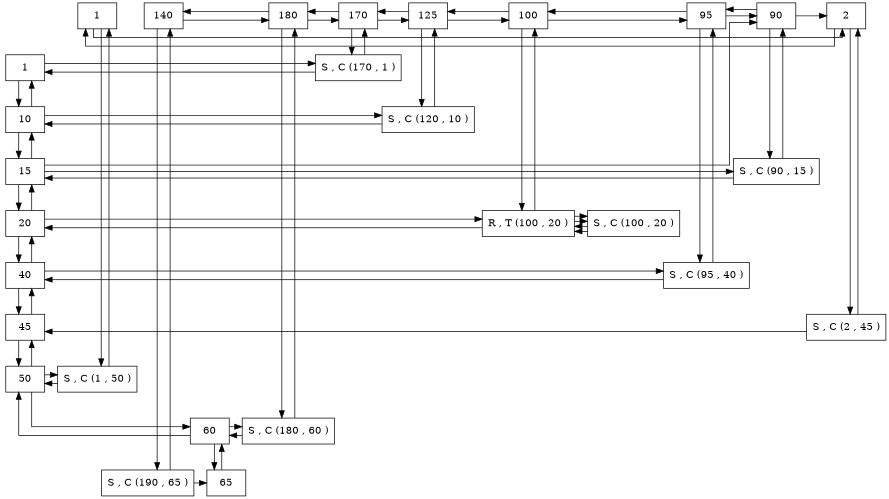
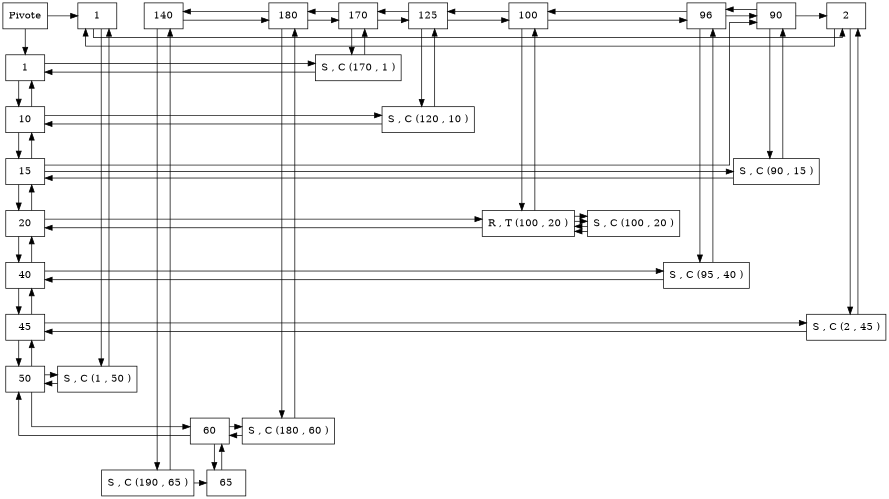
none -> (25, 16)
(706, 16) -> (706, 16)
none -> (422, 323)
